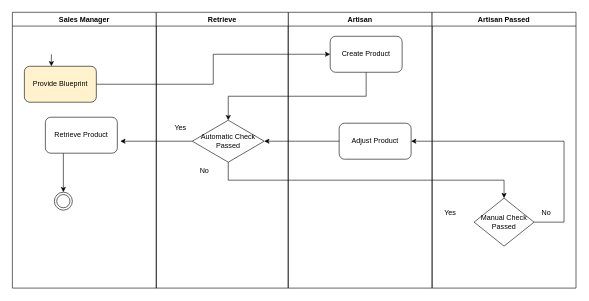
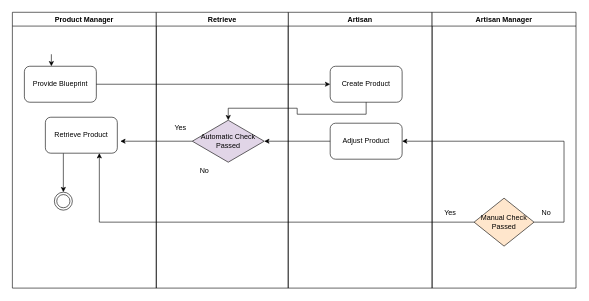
(84, 20) -> (84, 20)
(504, 20) -> (504, 20)
(366, 54) -> (366, 84)
(60, 84) -> (60, 84)
(228, 141) -> (228, 141)
(375, 141) -> (366, 141)
(228, 179) -> none
none -> (99, 222)
(504, 222) -> (504, 222)
